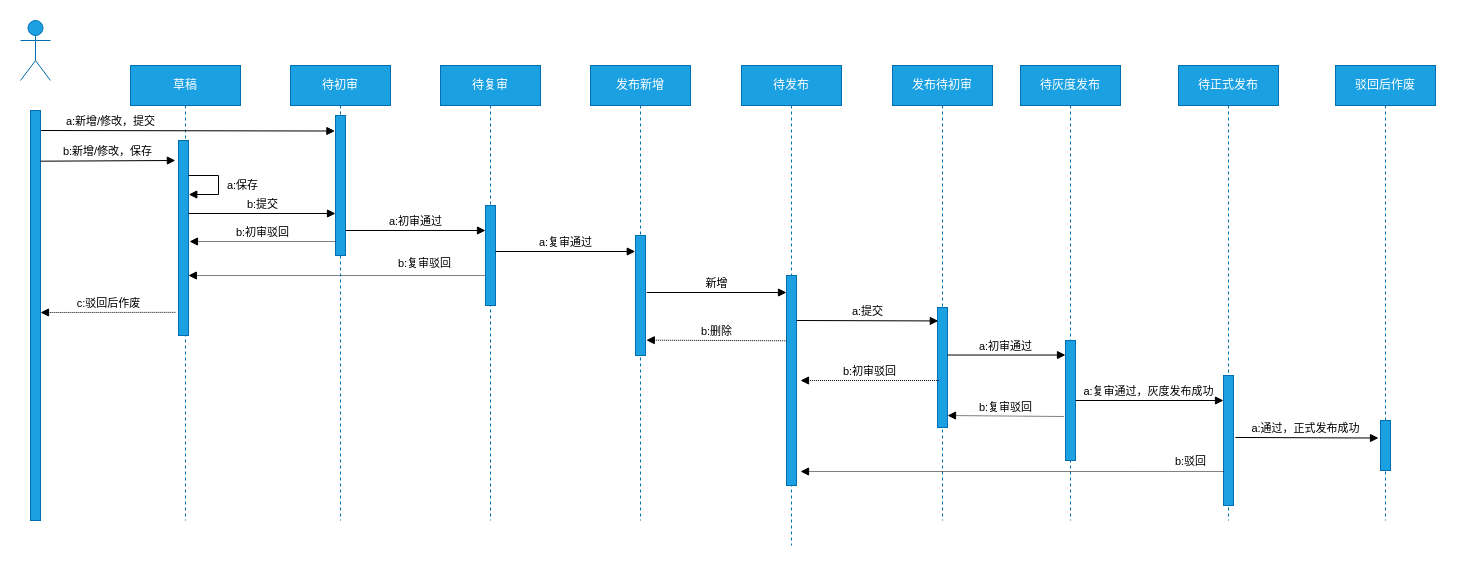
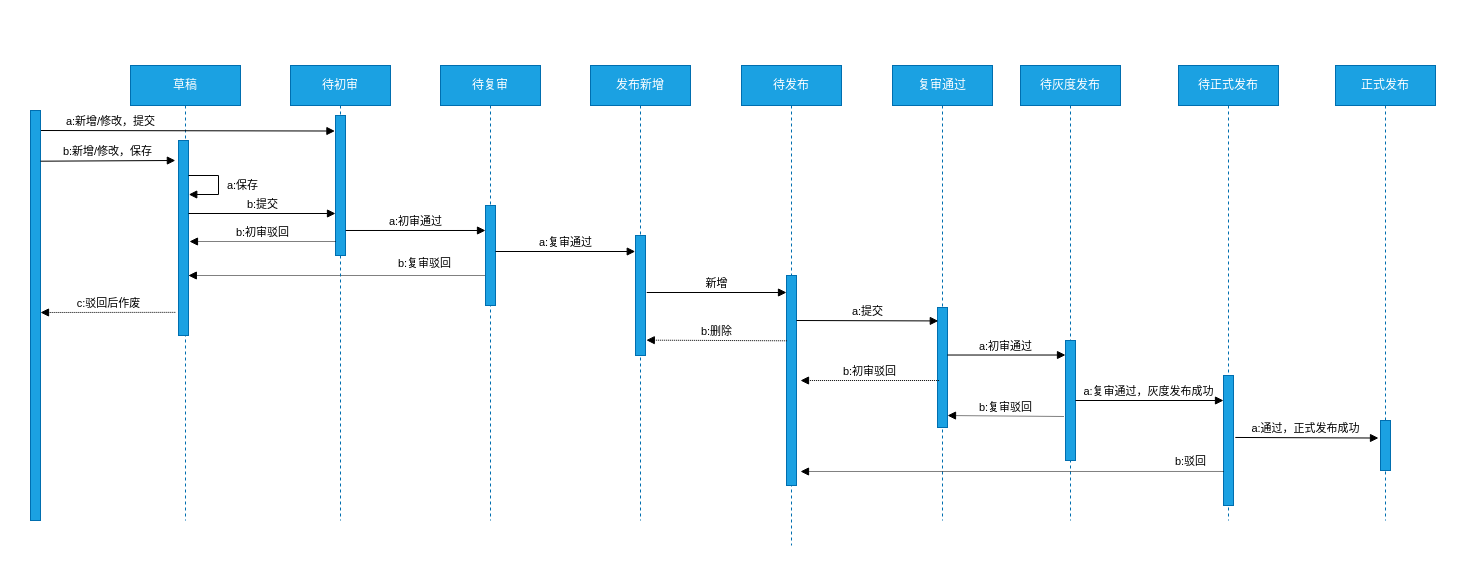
(36, 51) -> none
(943, 86) -> (943, 86)
(1386, 86) -> (1386, 86)
